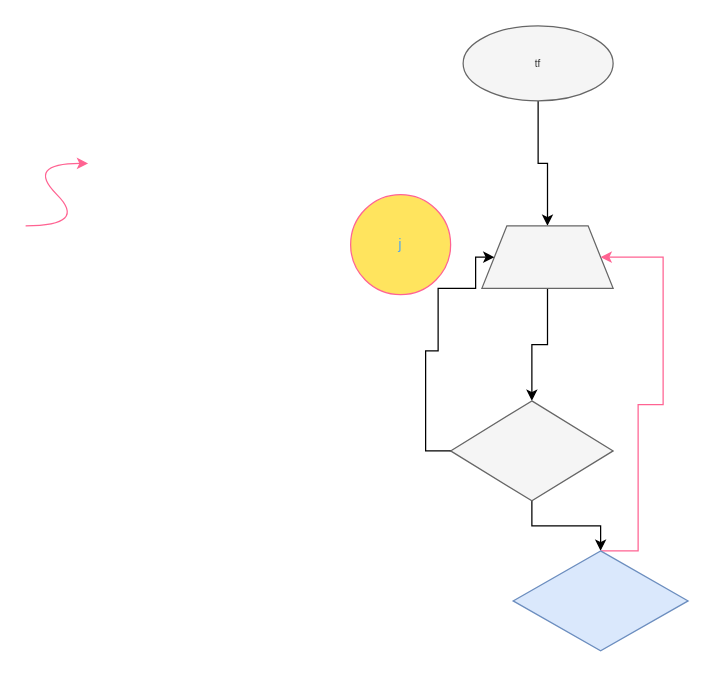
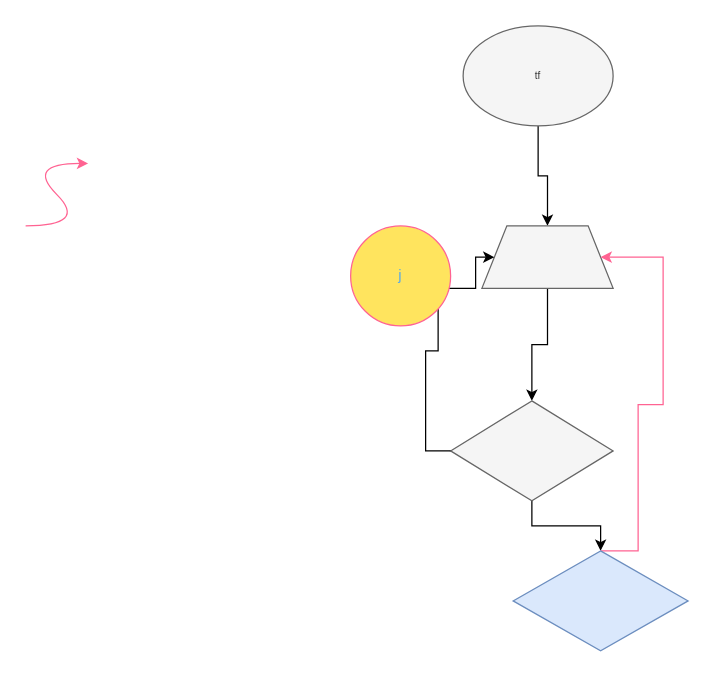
(538, 63) -> (538, 76)
(401, 244) -> (401, 276)
